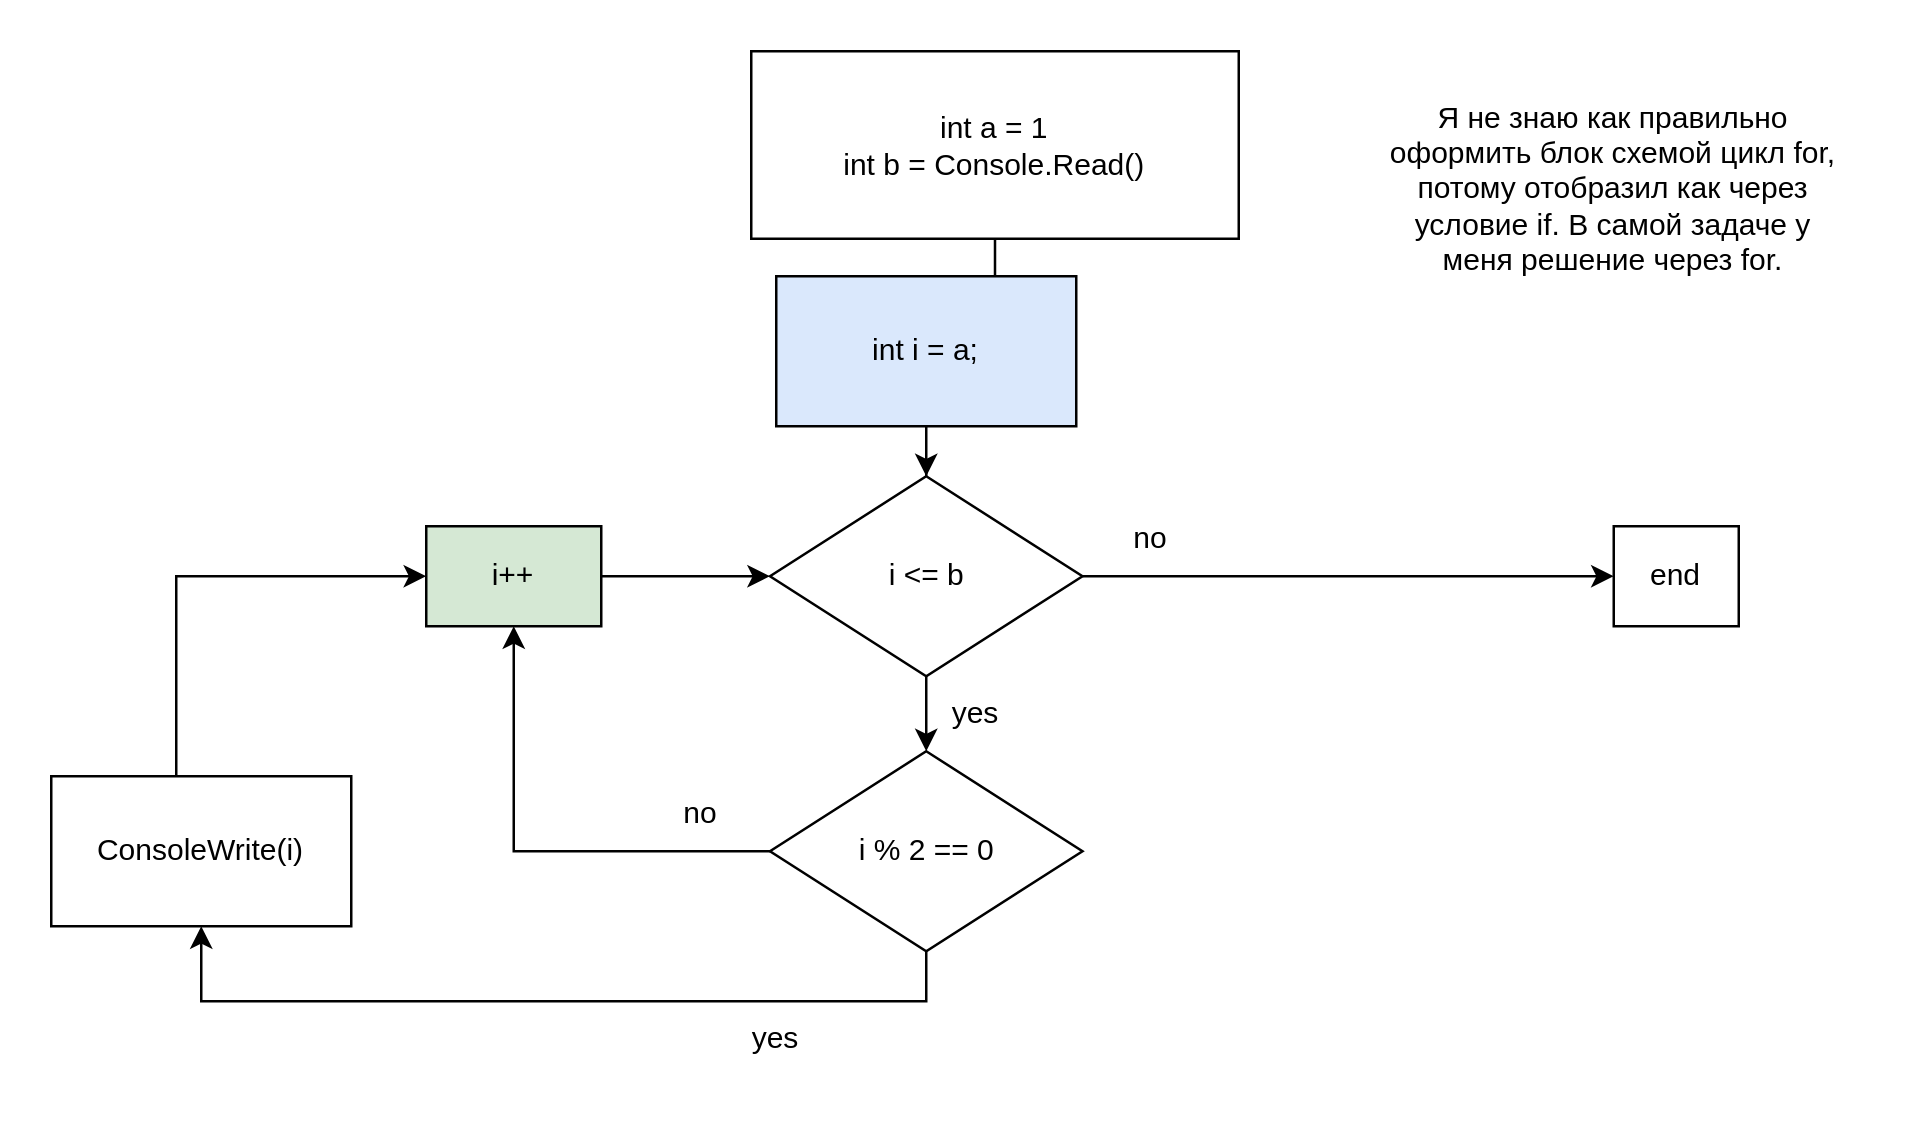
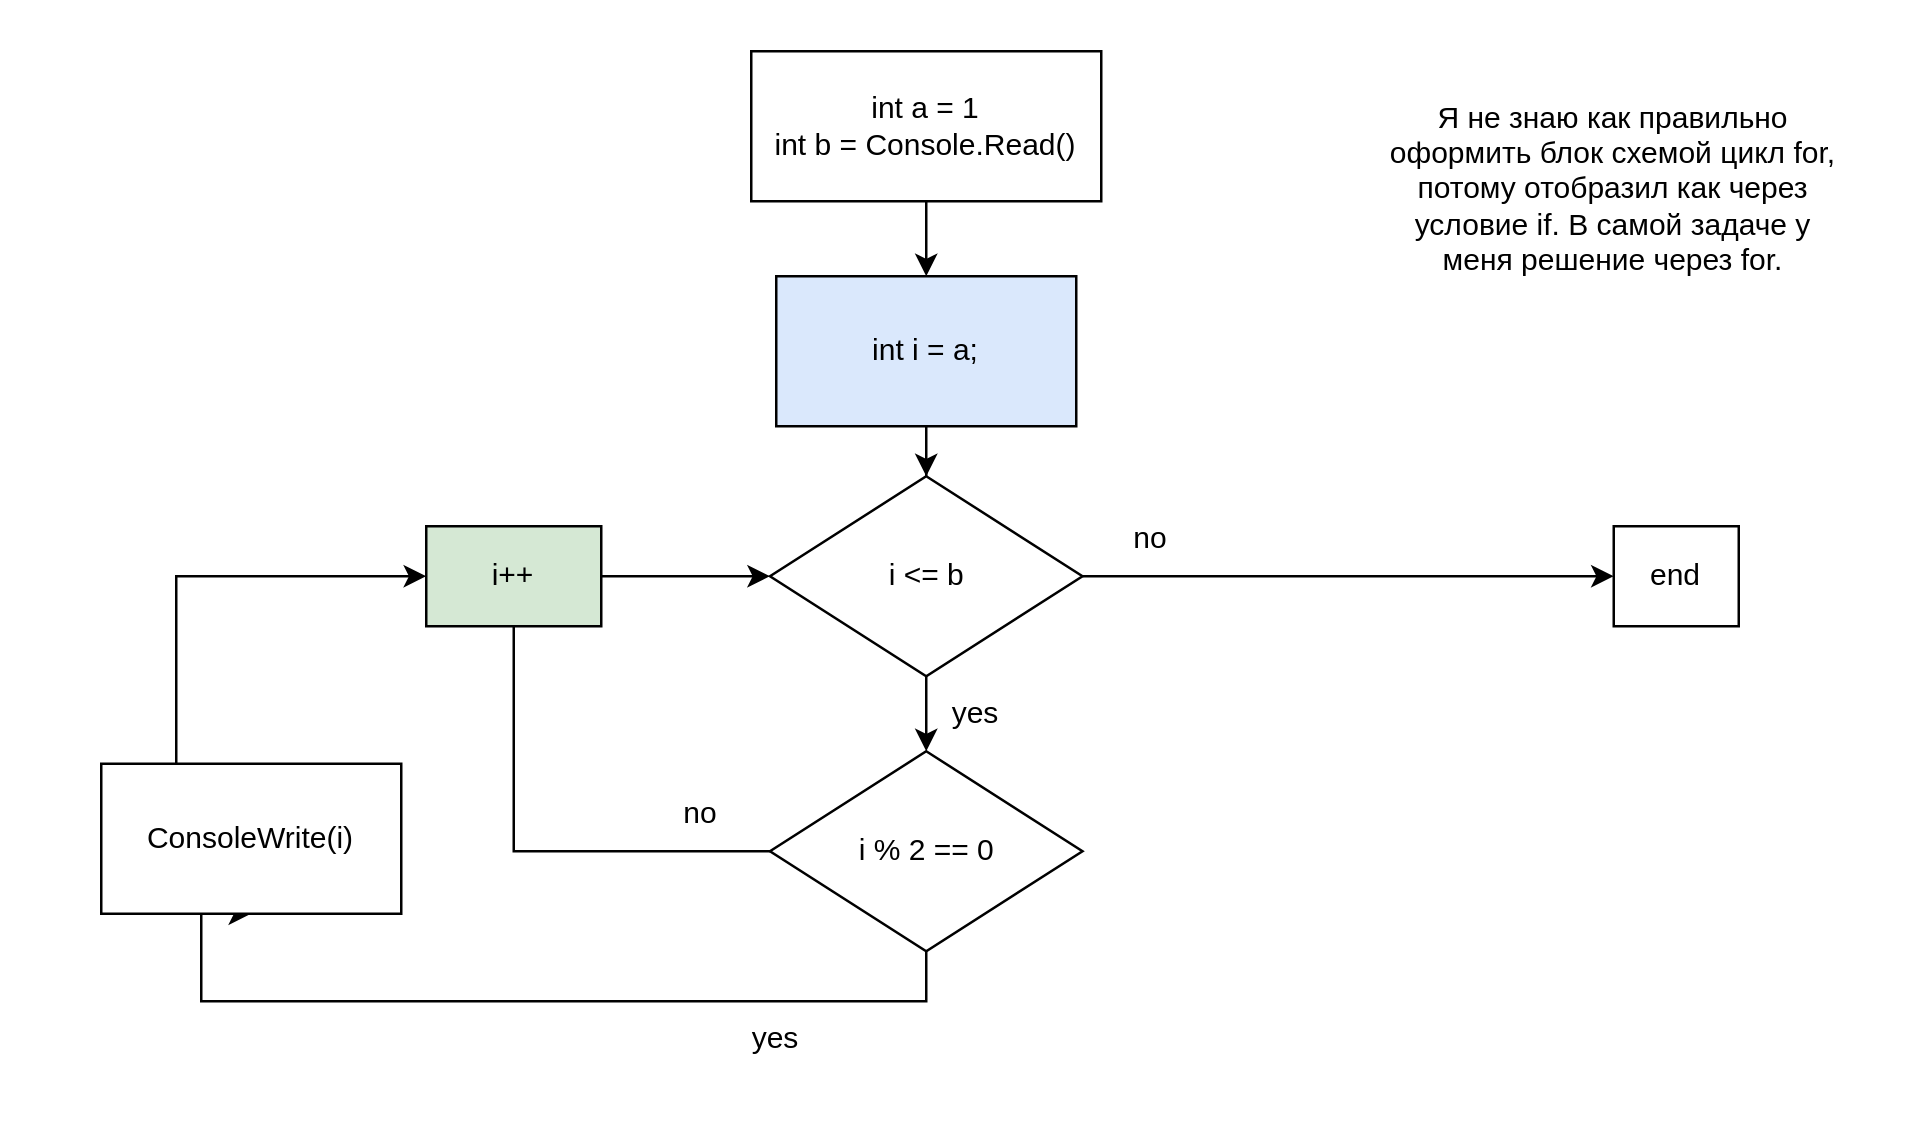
(995, 145) -> (926, 126)
(514, 644) -> (514, 637)
(201, 851) -> (251, 839)
